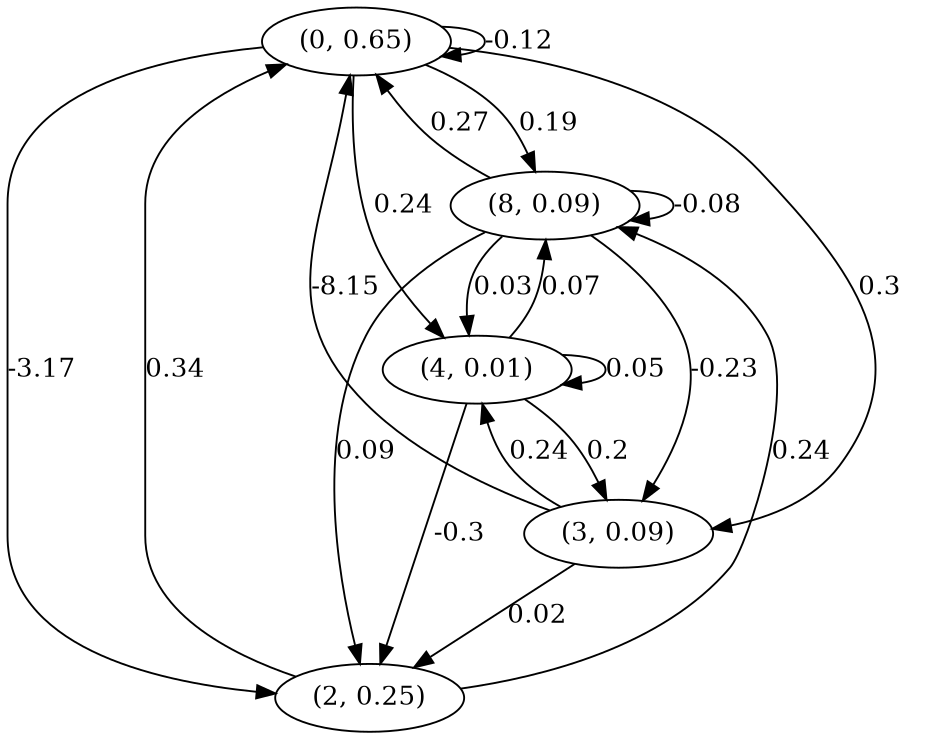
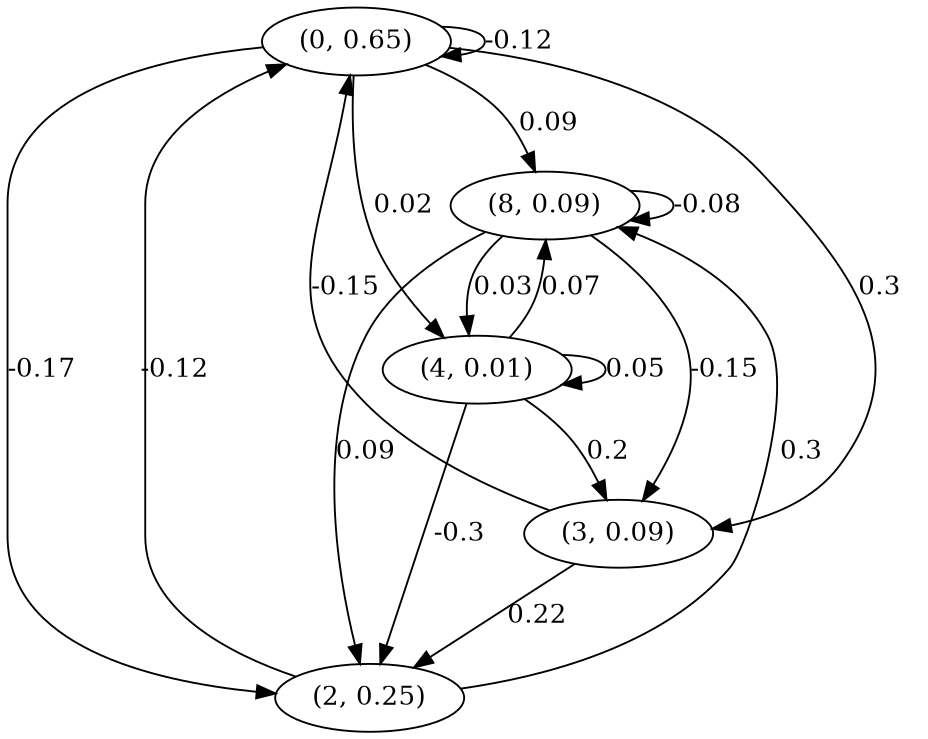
(549, 124) -> (549, 124)
(433, 140) -> none
(404, 206) -> (404, 206)
(346, 288) -> (346, 288)
(42, 370) -> (42, 370)
(175, 370) -> (175, 370)
(725, 370) -> (725, 370)
(802, 452) -> (802, 452)
(515, 472) -> none
(538, 616) -> (538, 616)
